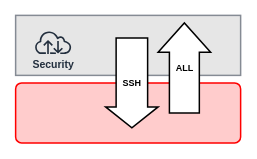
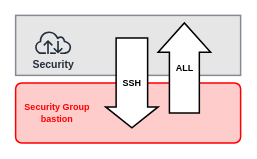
none -> (57, 113)
